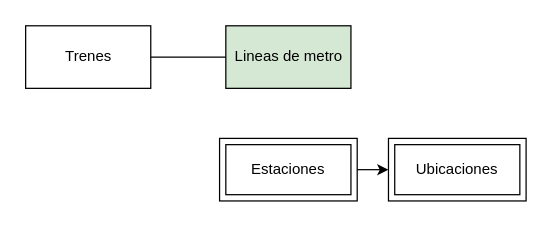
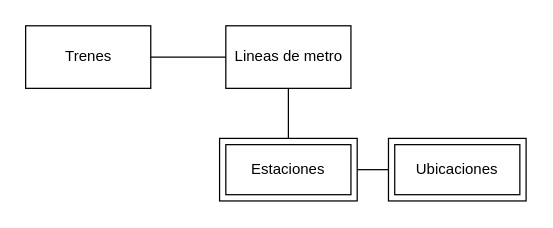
(288, 57) -> (288, 57)
none -> (288, 113)
(378, 169) -> (382, 169)
